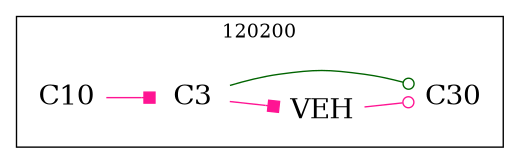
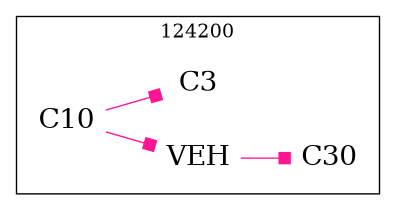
(260, 32) -> (198, 32)
(316, 71) -> none
(248, 103) -> (124, 137)
(384, 105) -> (258, 158)
